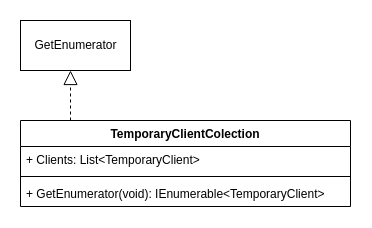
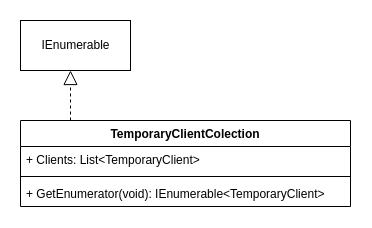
(76, 46) -> (76, 46)
